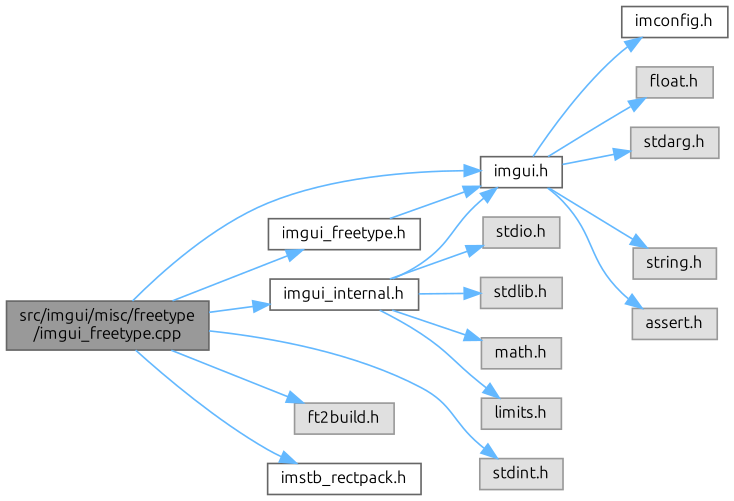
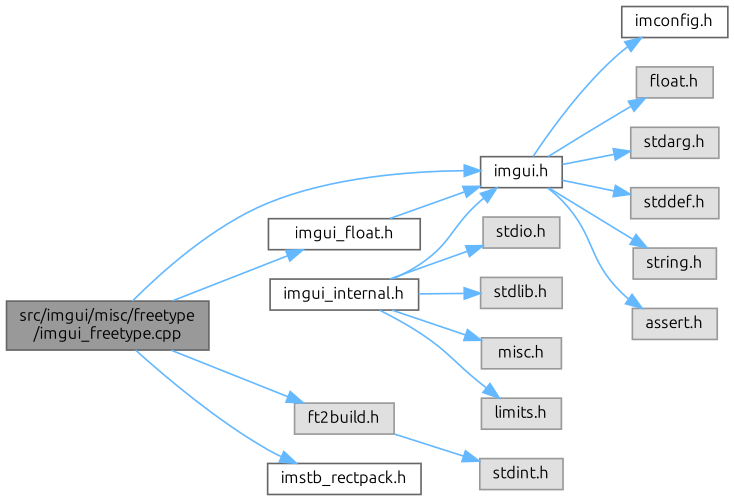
none -> (675, 203)
(344, 234) -> (344, 234)
(231, 309) -> none
(521, 353) -> (521, 353)
(360, 362) -> (429, 445)
